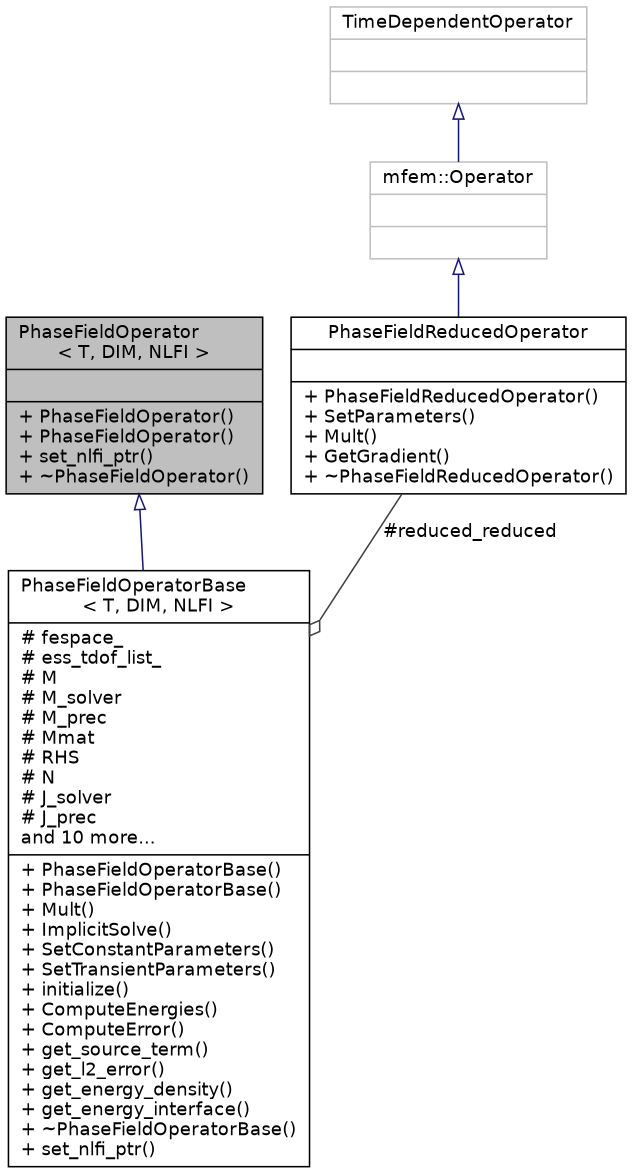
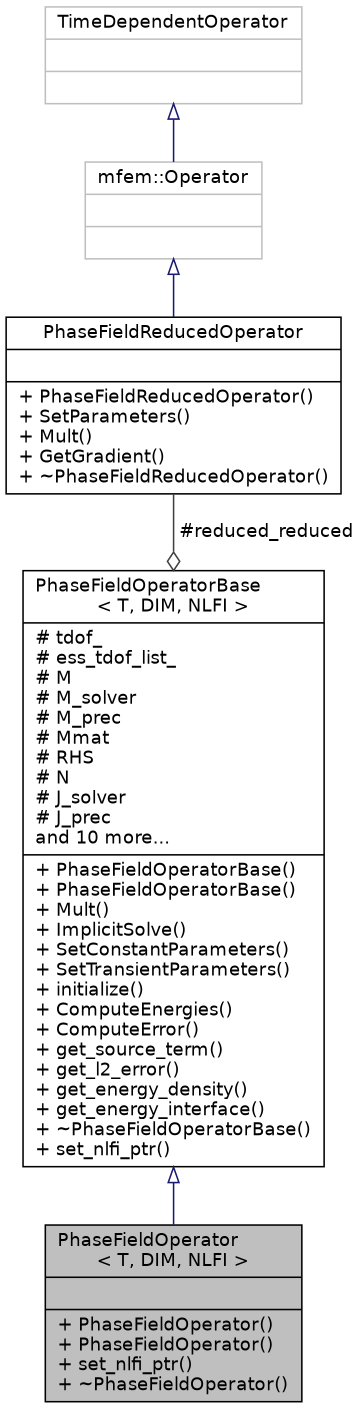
(142, 540) -> (174, 1204)
(72, 638) -> (69, 638)
